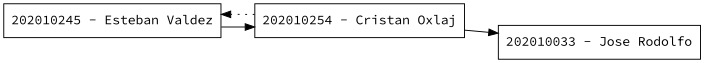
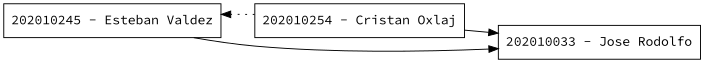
(233, 27) -> (341, 51)
